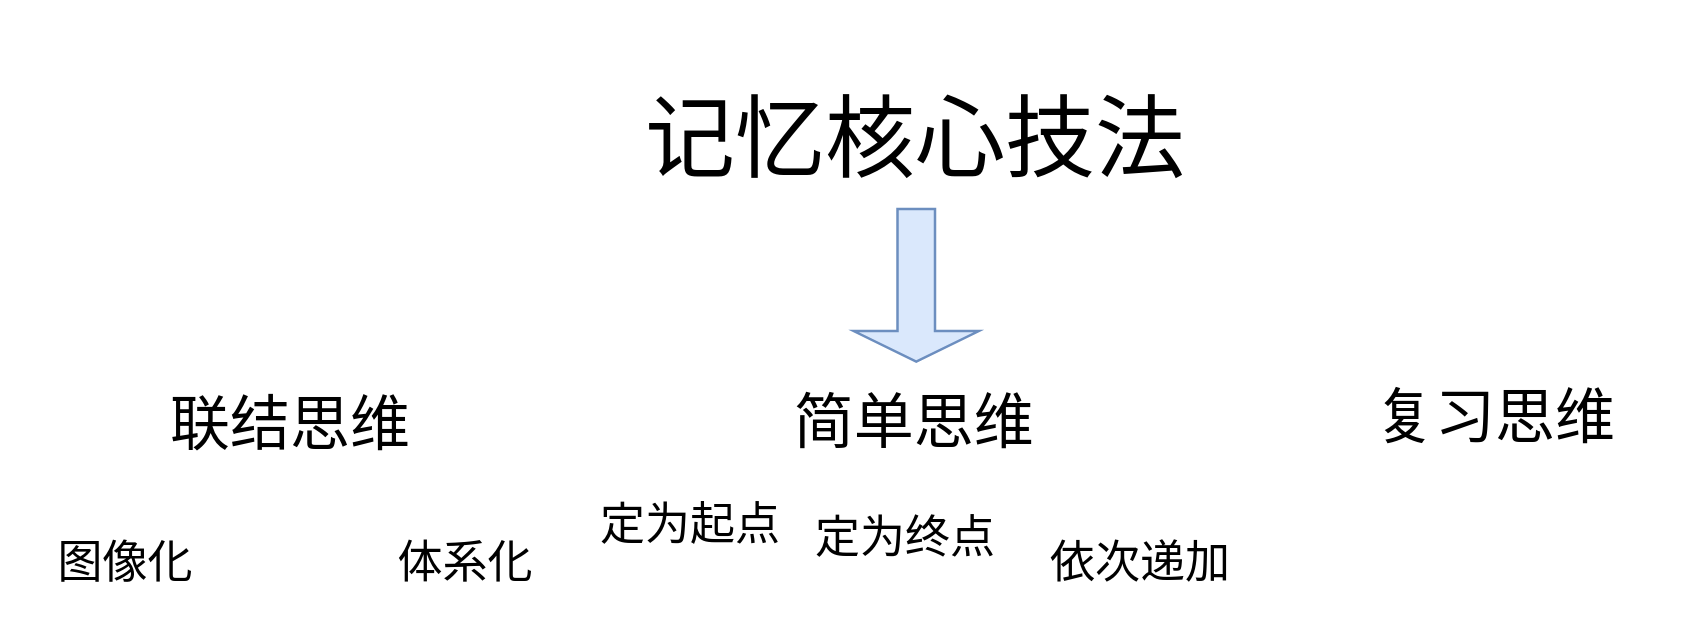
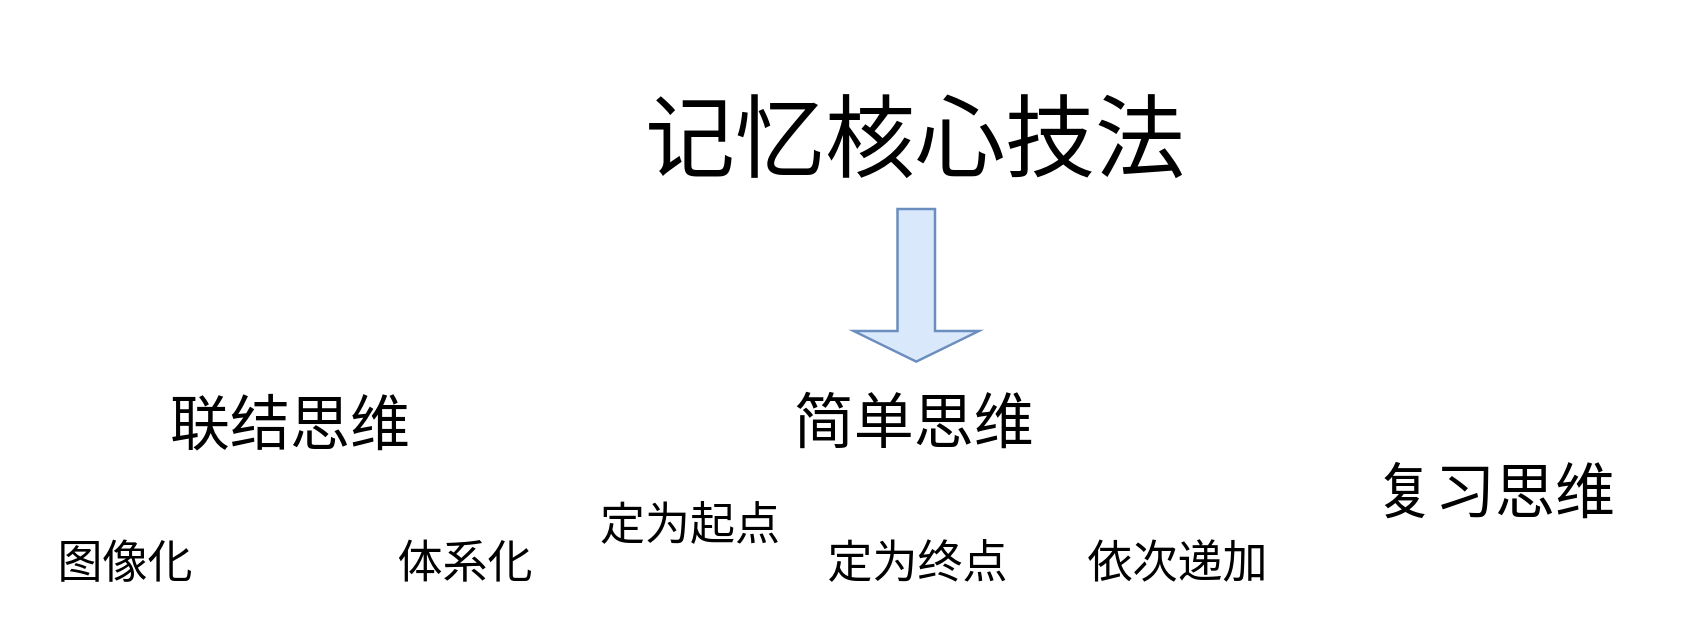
(1496, 419) -> (1496, 494)
(906, 539) -> (919, 564)
(1141, 564) -> (1179, 564)
